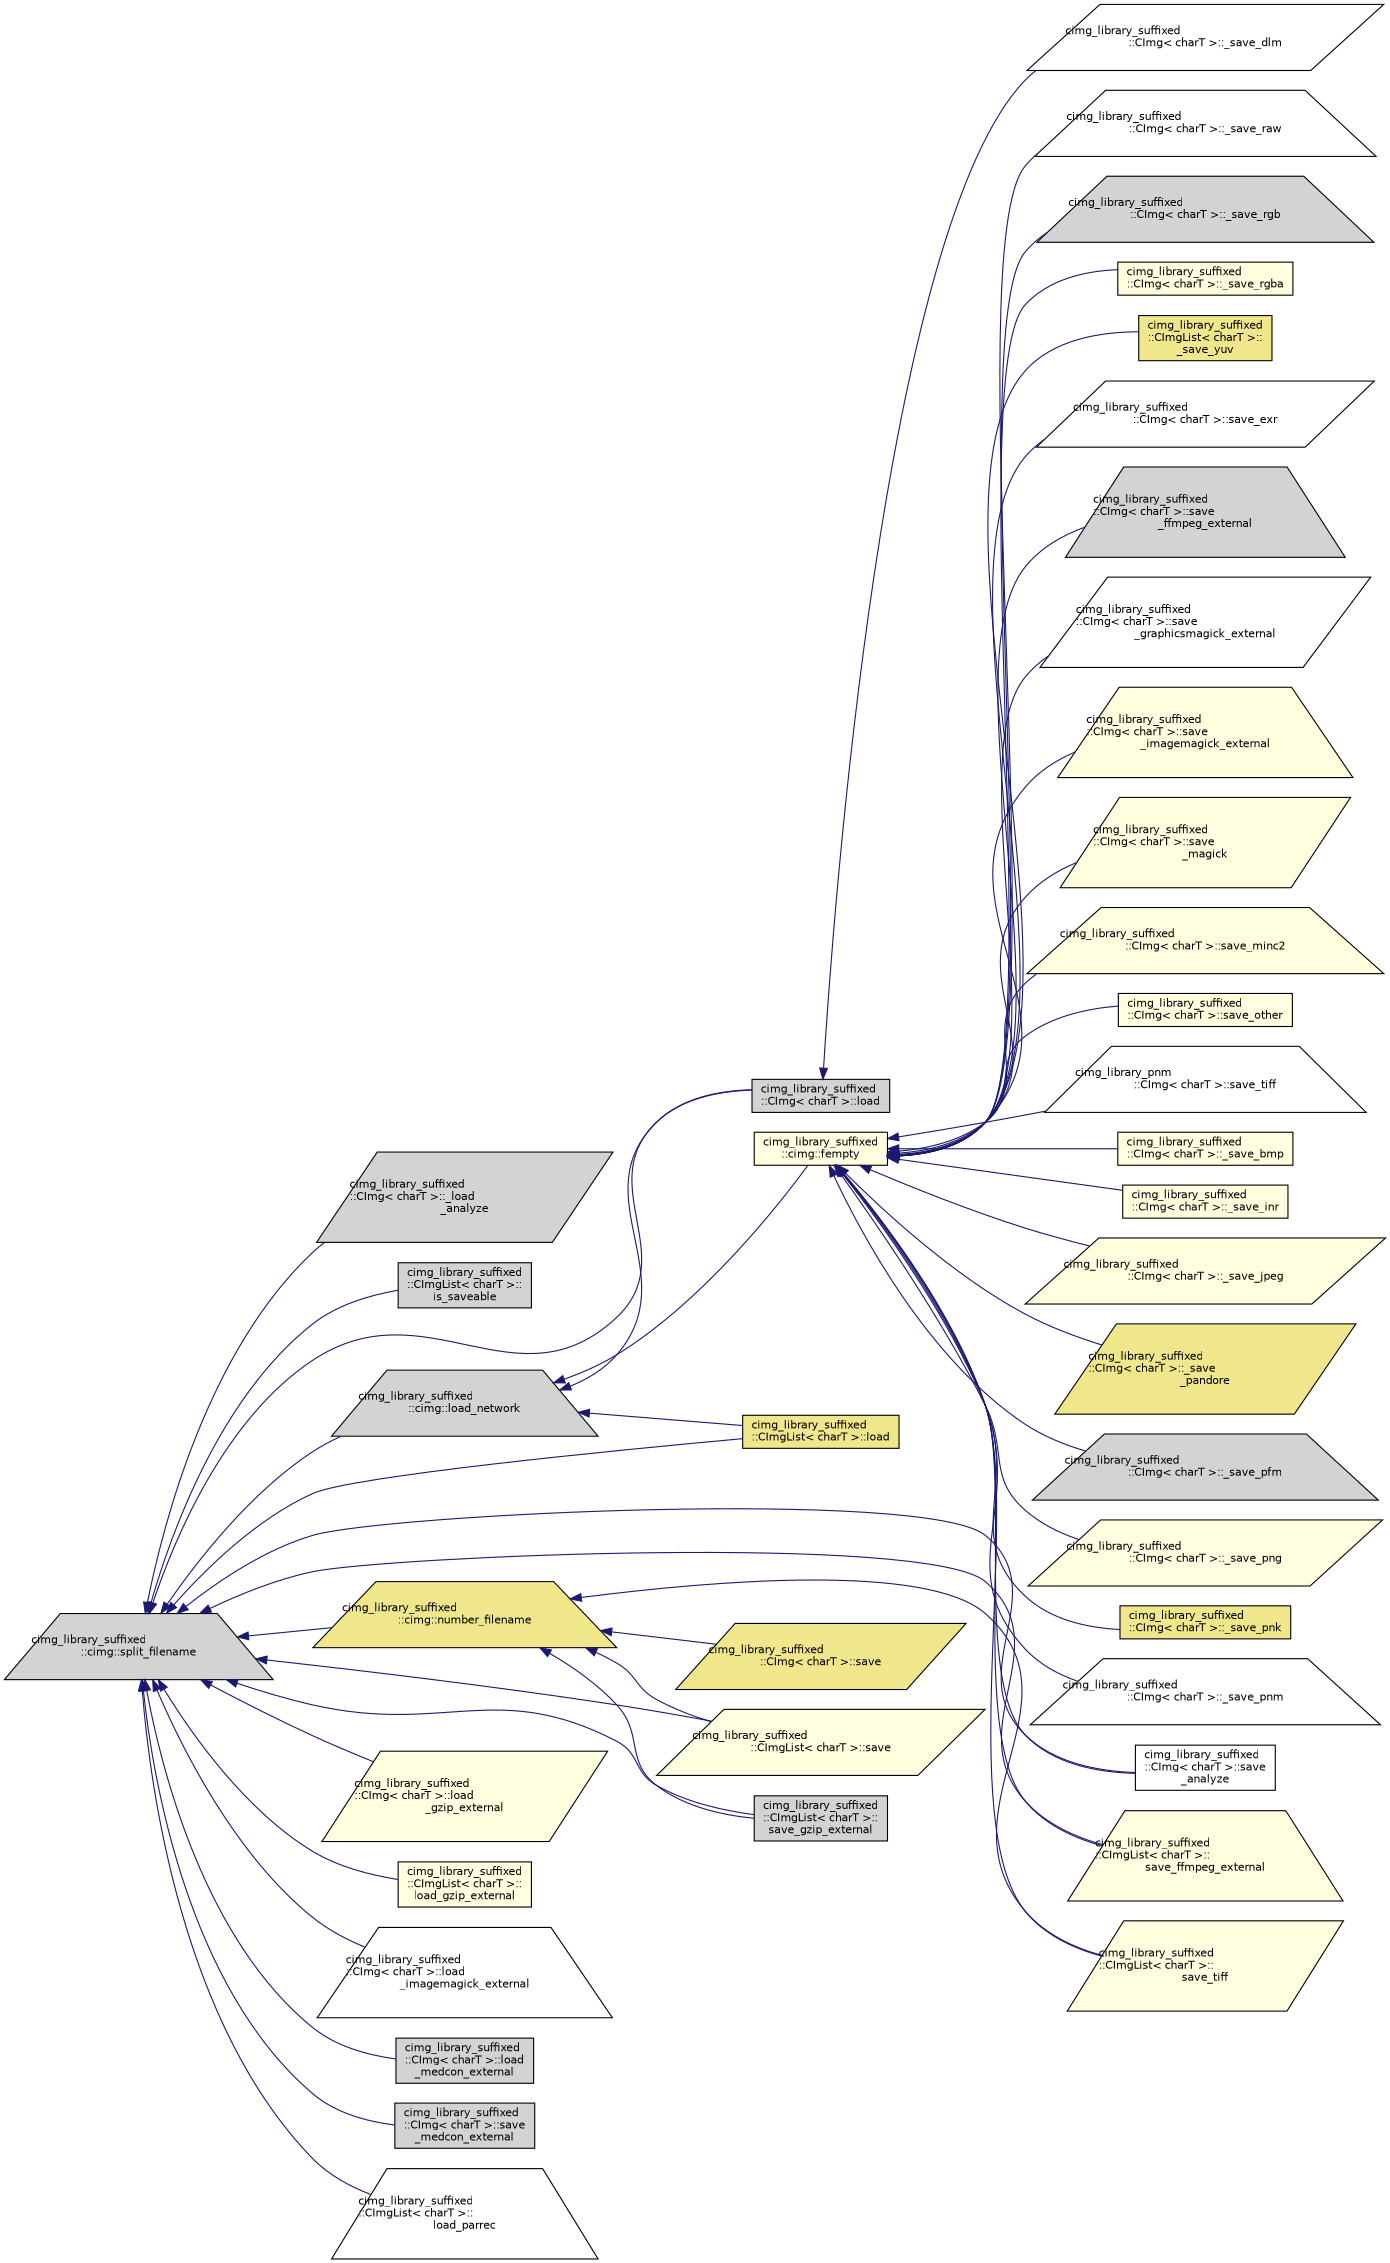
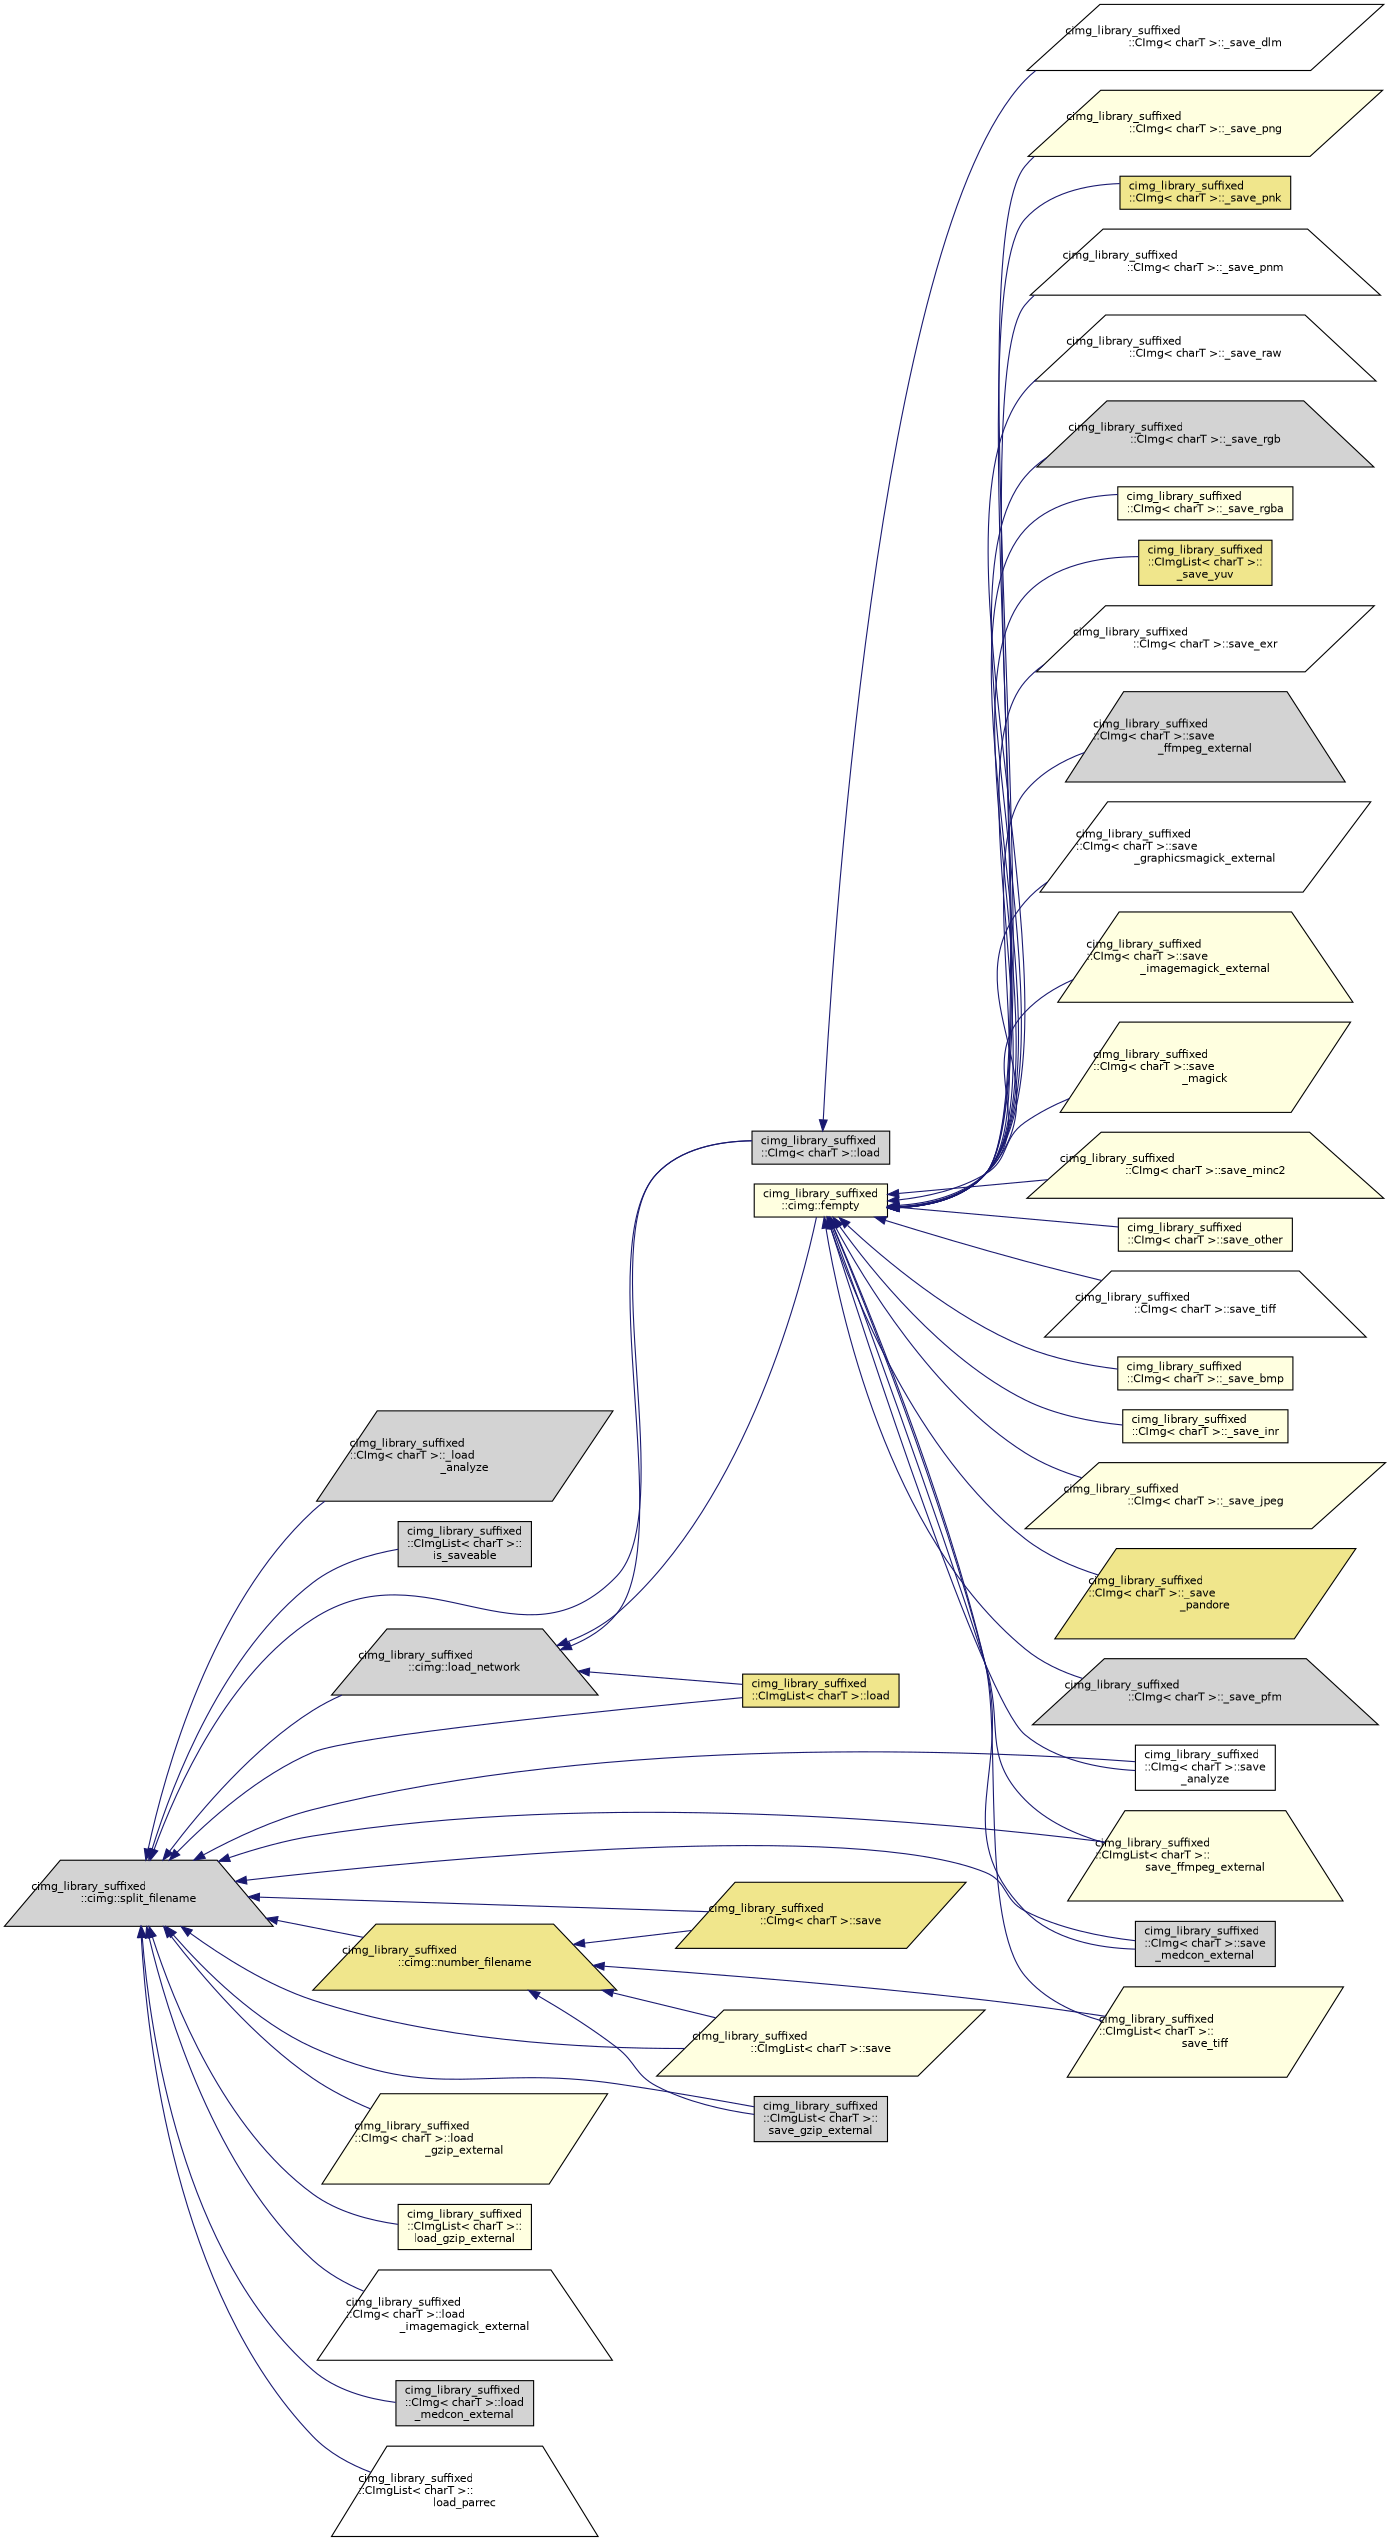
(1205, 1079) -> (1205, 1304)
none -> (986, 1810)
none -> (484, 1904)
